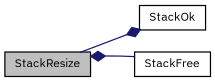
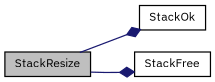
(120, 56) -> (105, 72)
